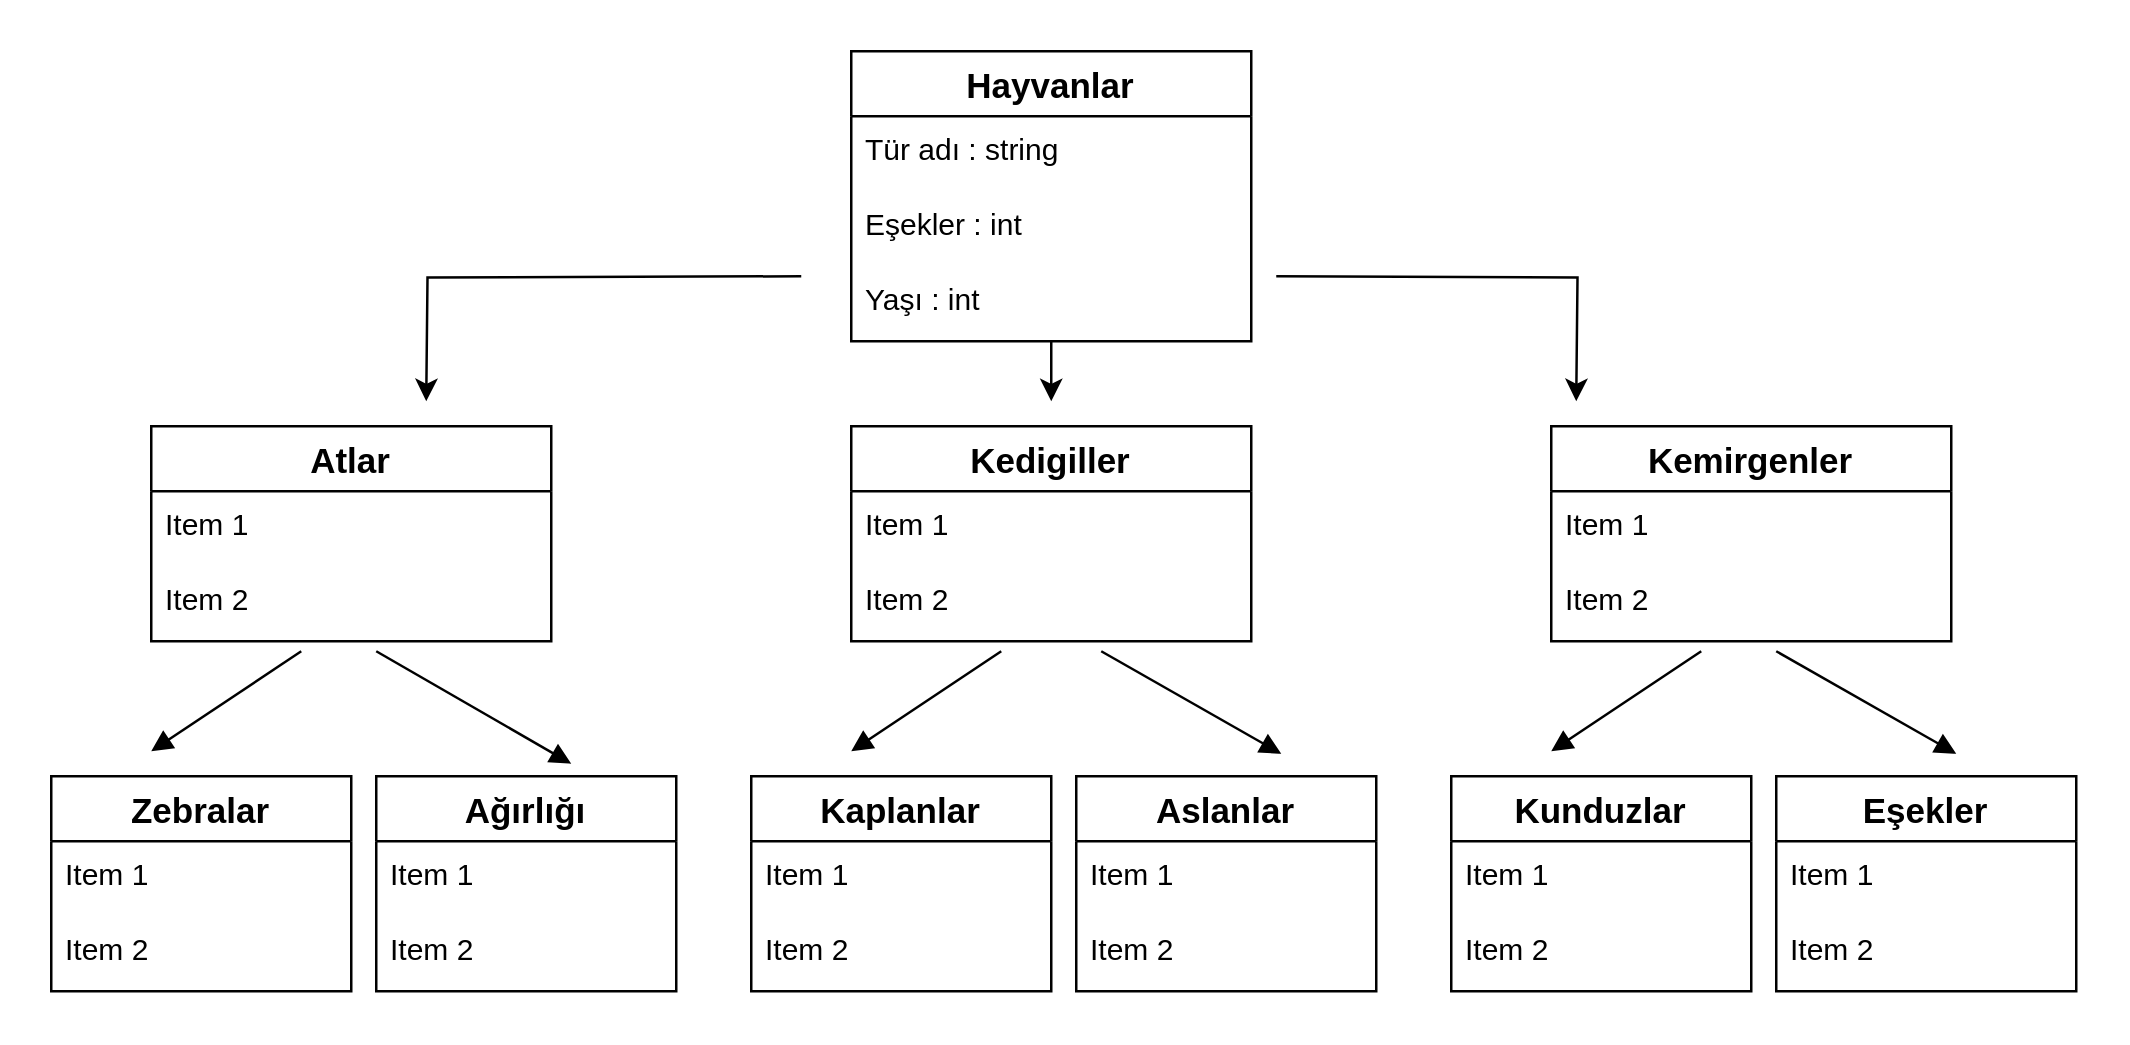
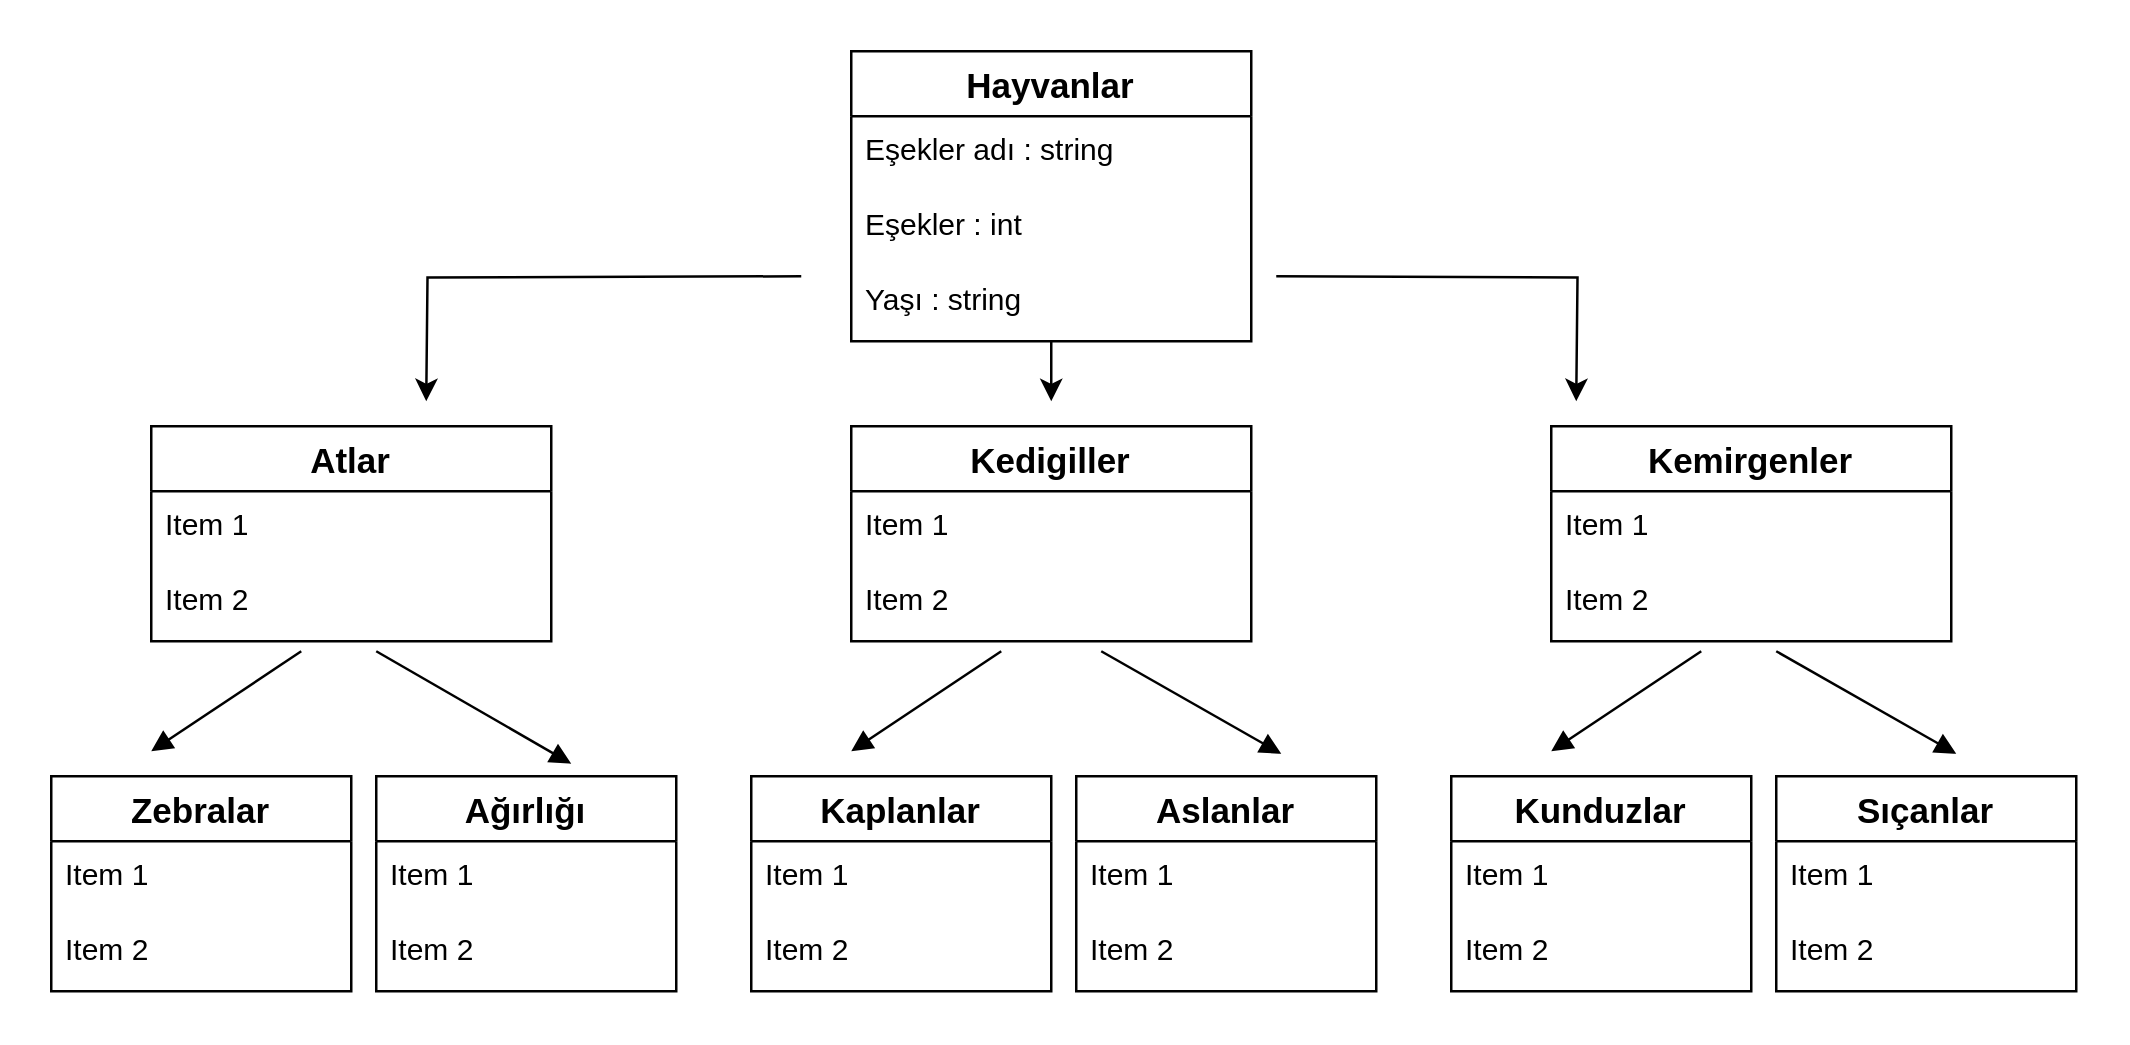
(980, 150) -> (1010, 150)
(933, 300) -> (959, 300)
(1925, 811) -> (1925, 811)
